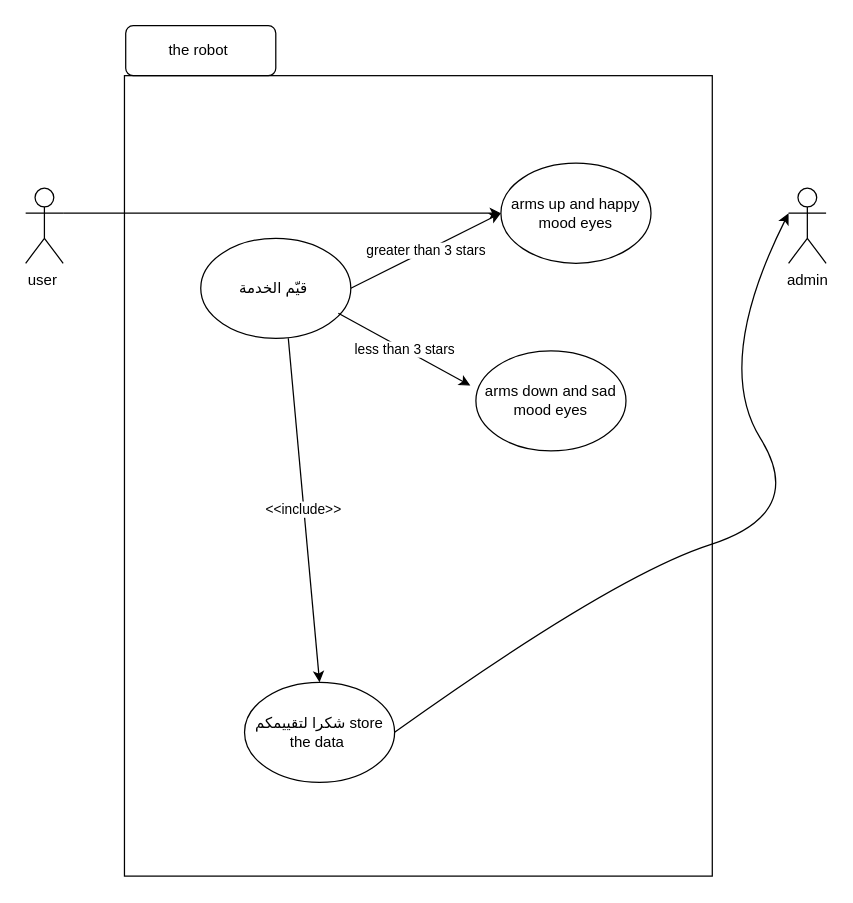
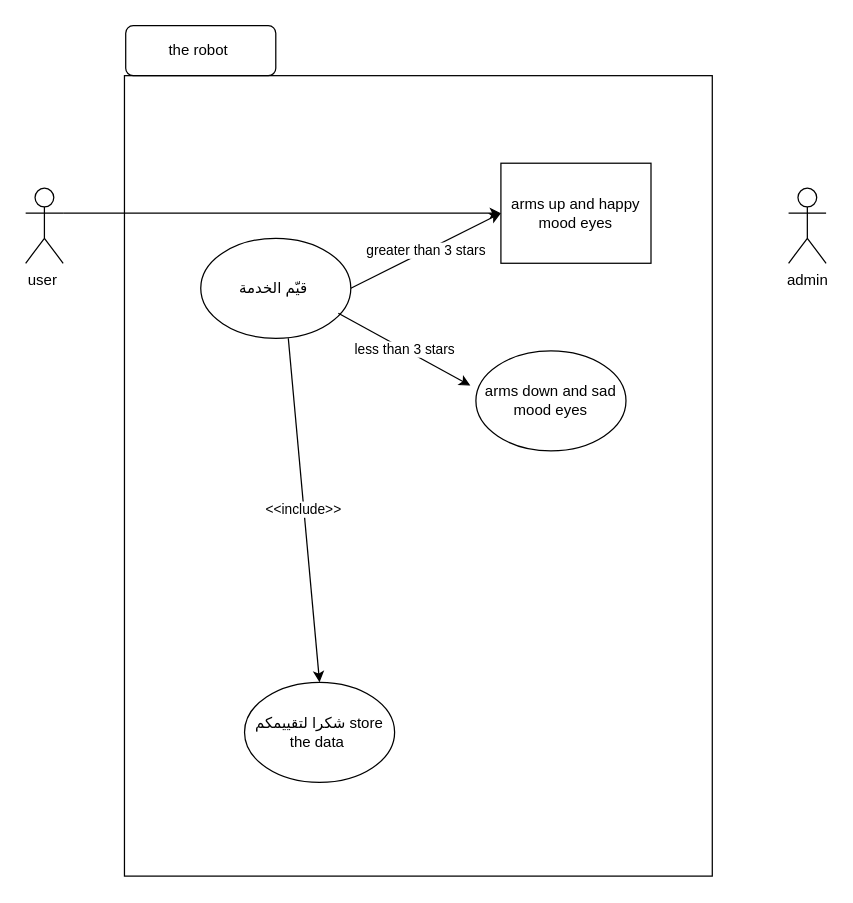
(576, 213) -> (576, 213)
(708, 545) -> none
